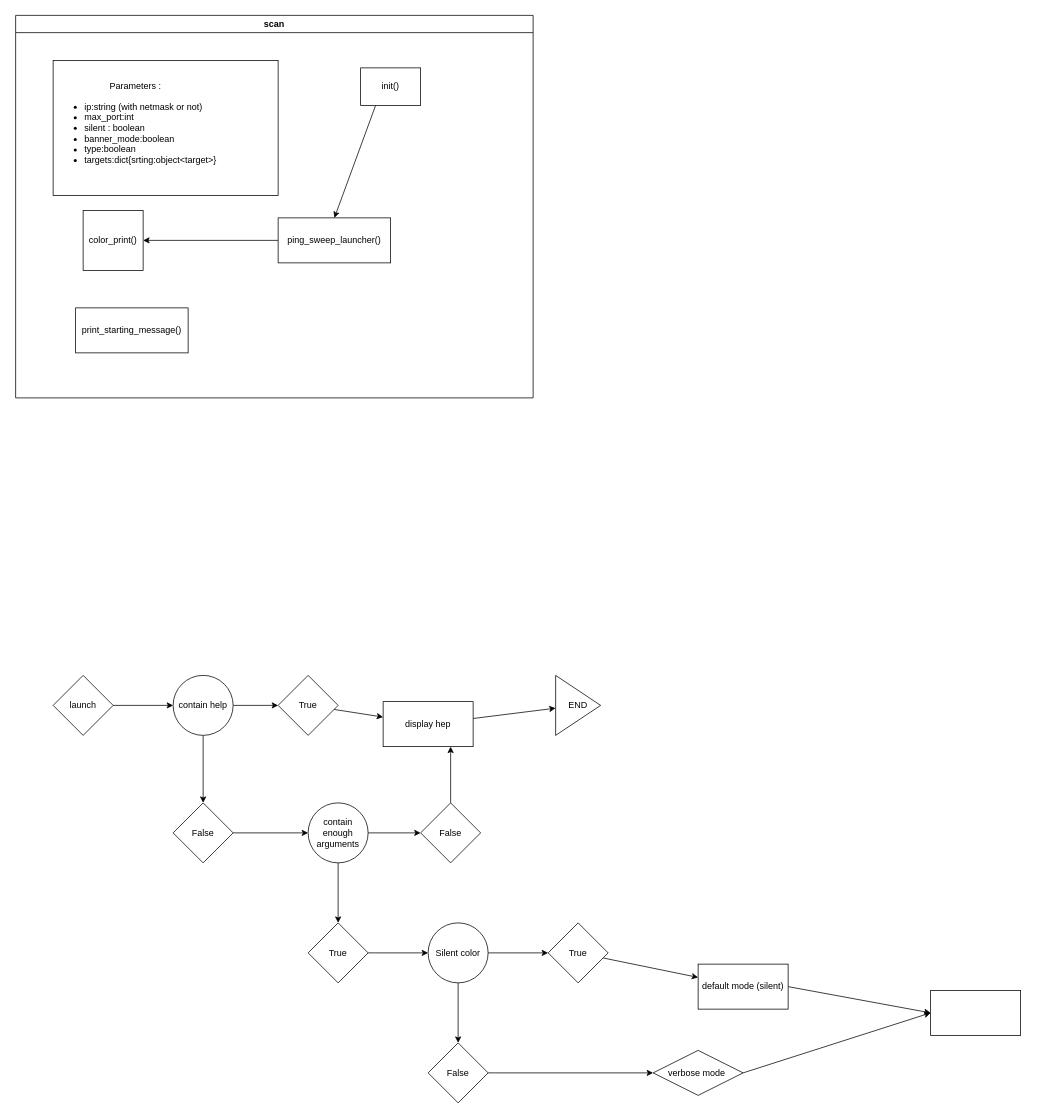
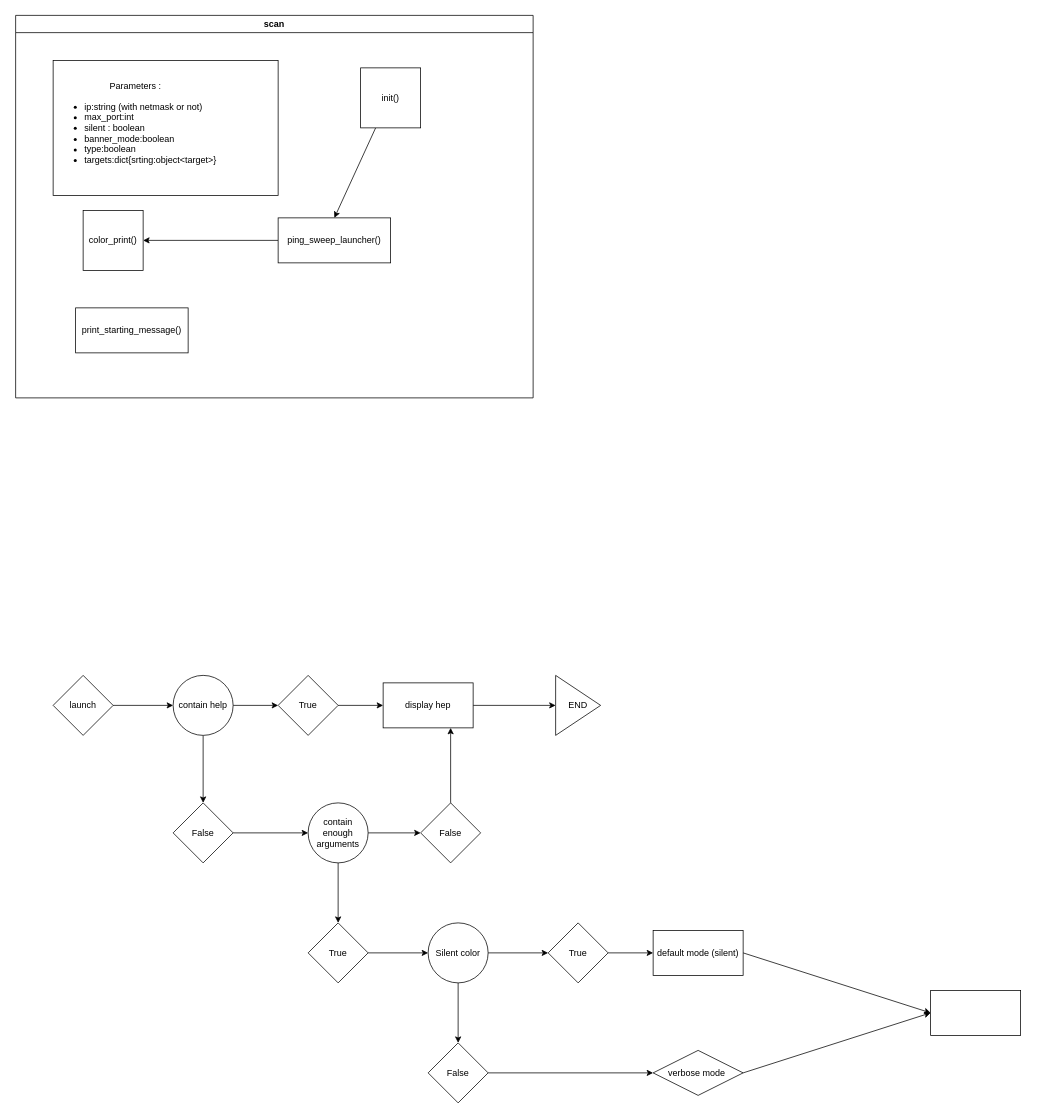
(390, 87) -> (390, 98)
(428, 724) -> (428, 705)
(743, 987) -> (698, 953)
